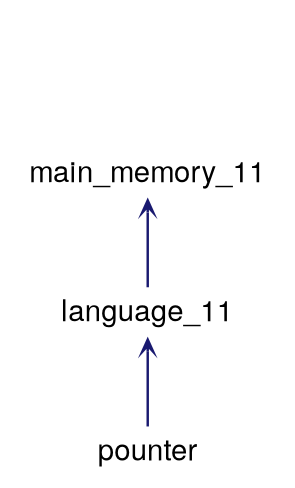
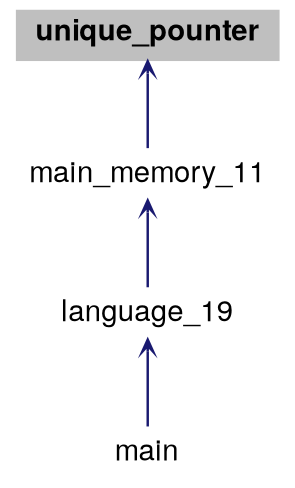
none -> (148, 35)
(148, 314) -> (148, 314)
(148, 453) -> (148, 453)
